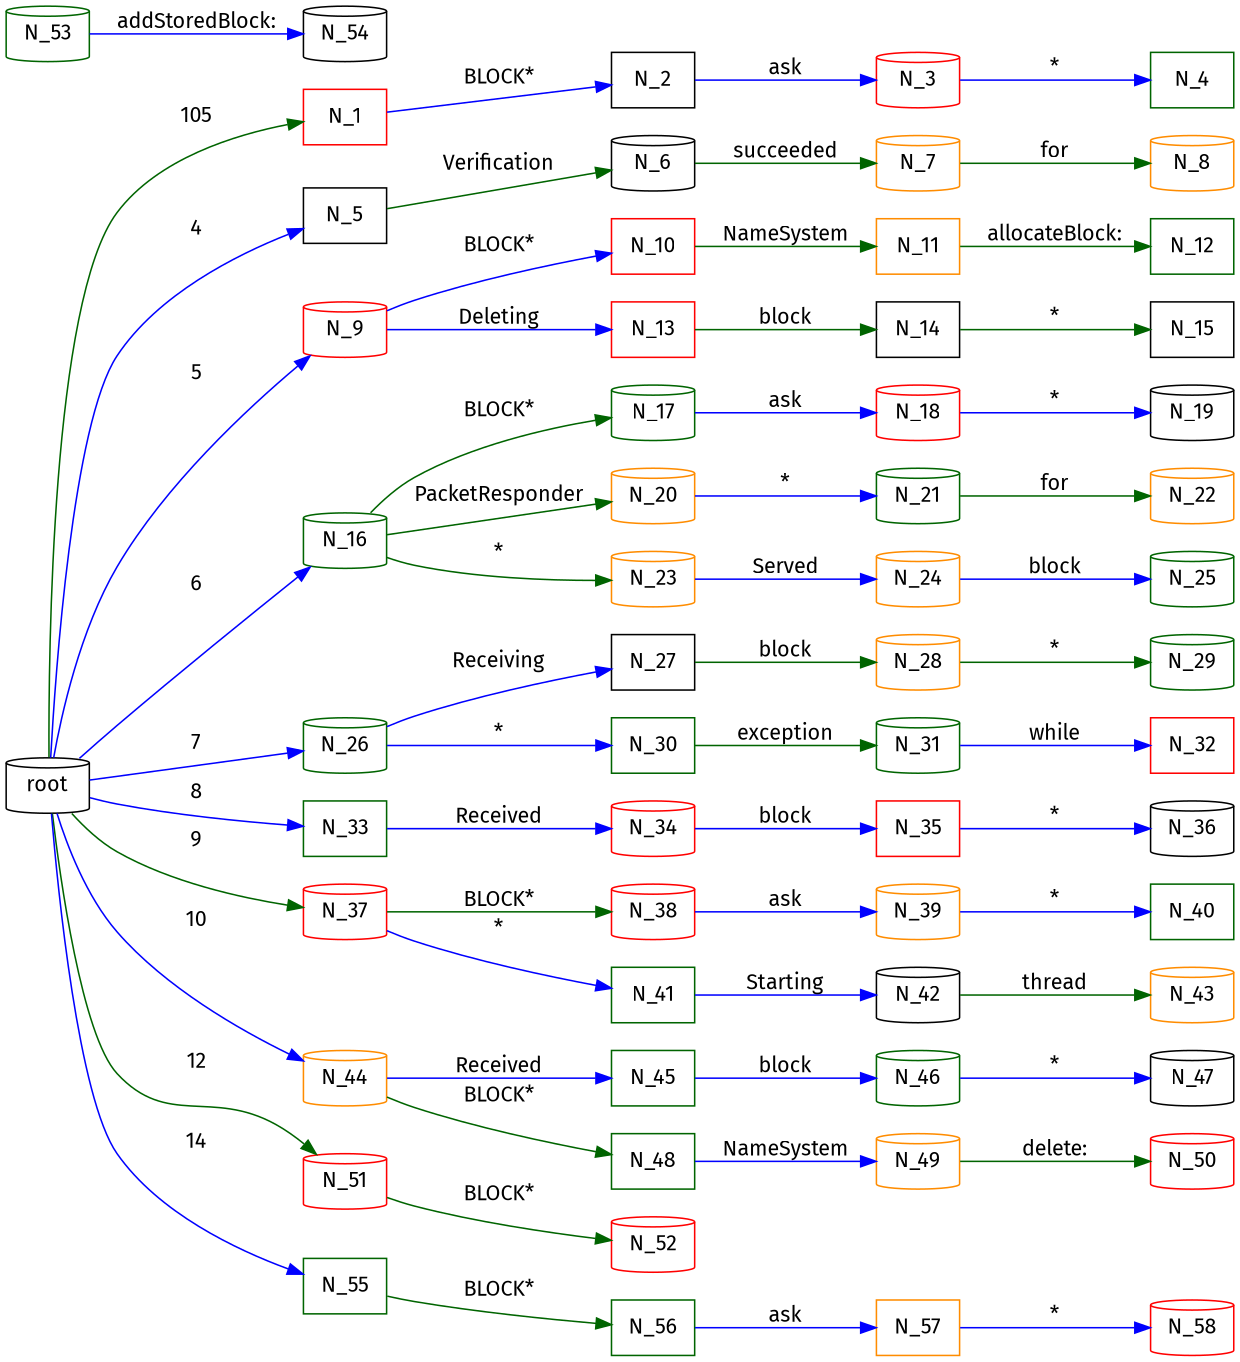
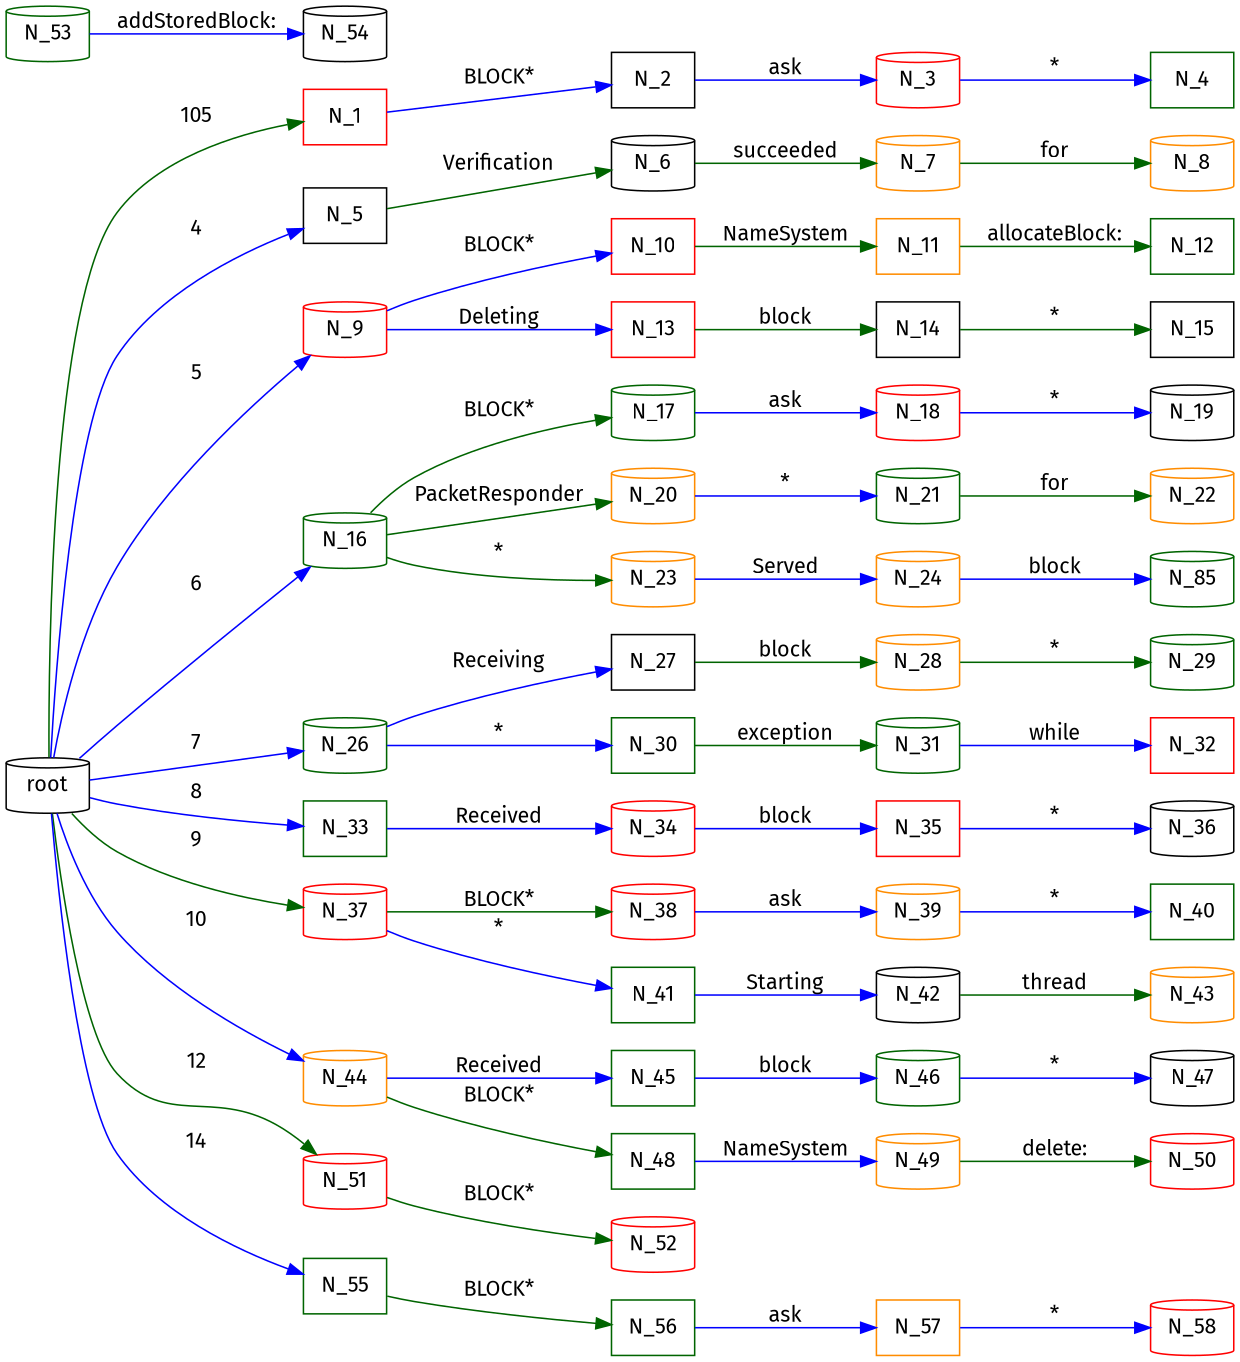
(1192, 579) -> (1192, 579)
